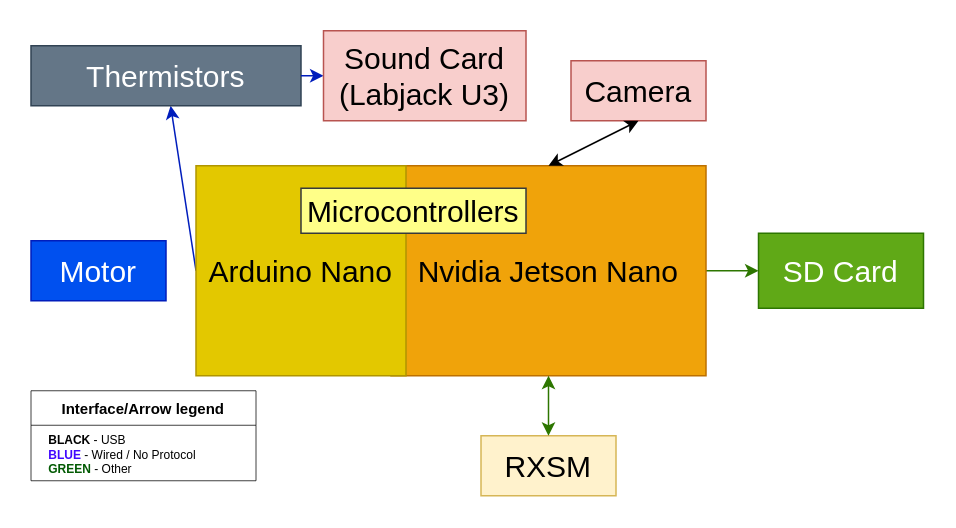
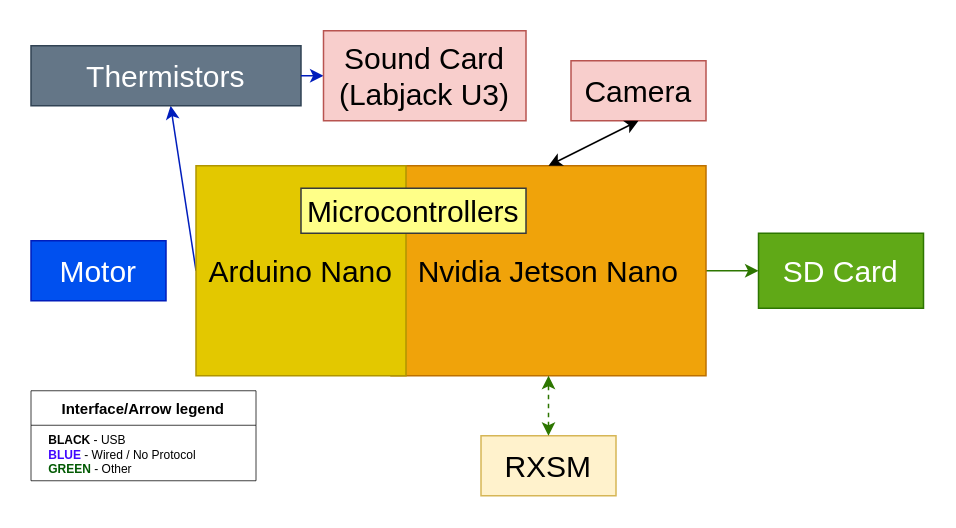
(548, 406) -> (548, 406)
